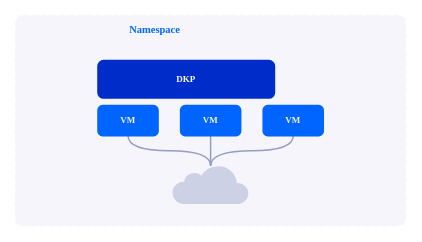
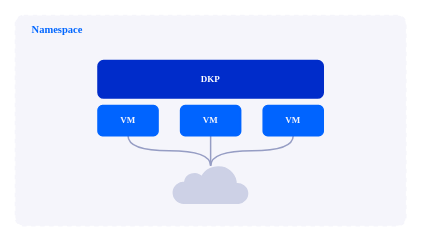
(150, 30) -> (53, 30)
(186, 79) -> (210, 79)
